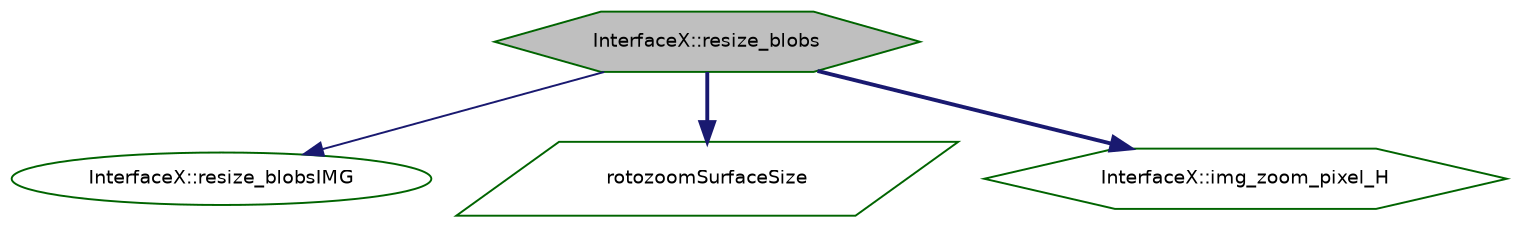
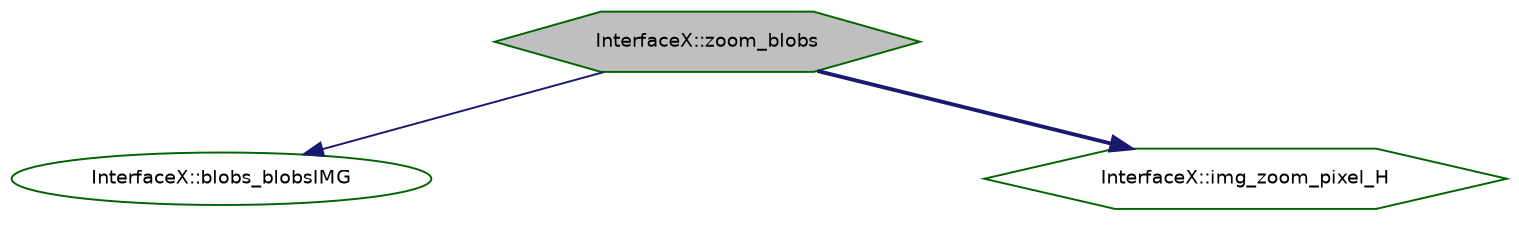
(707, 42) -> (707, 42)
(222, 179) -> (222, 179)
(707, 179) -> none
